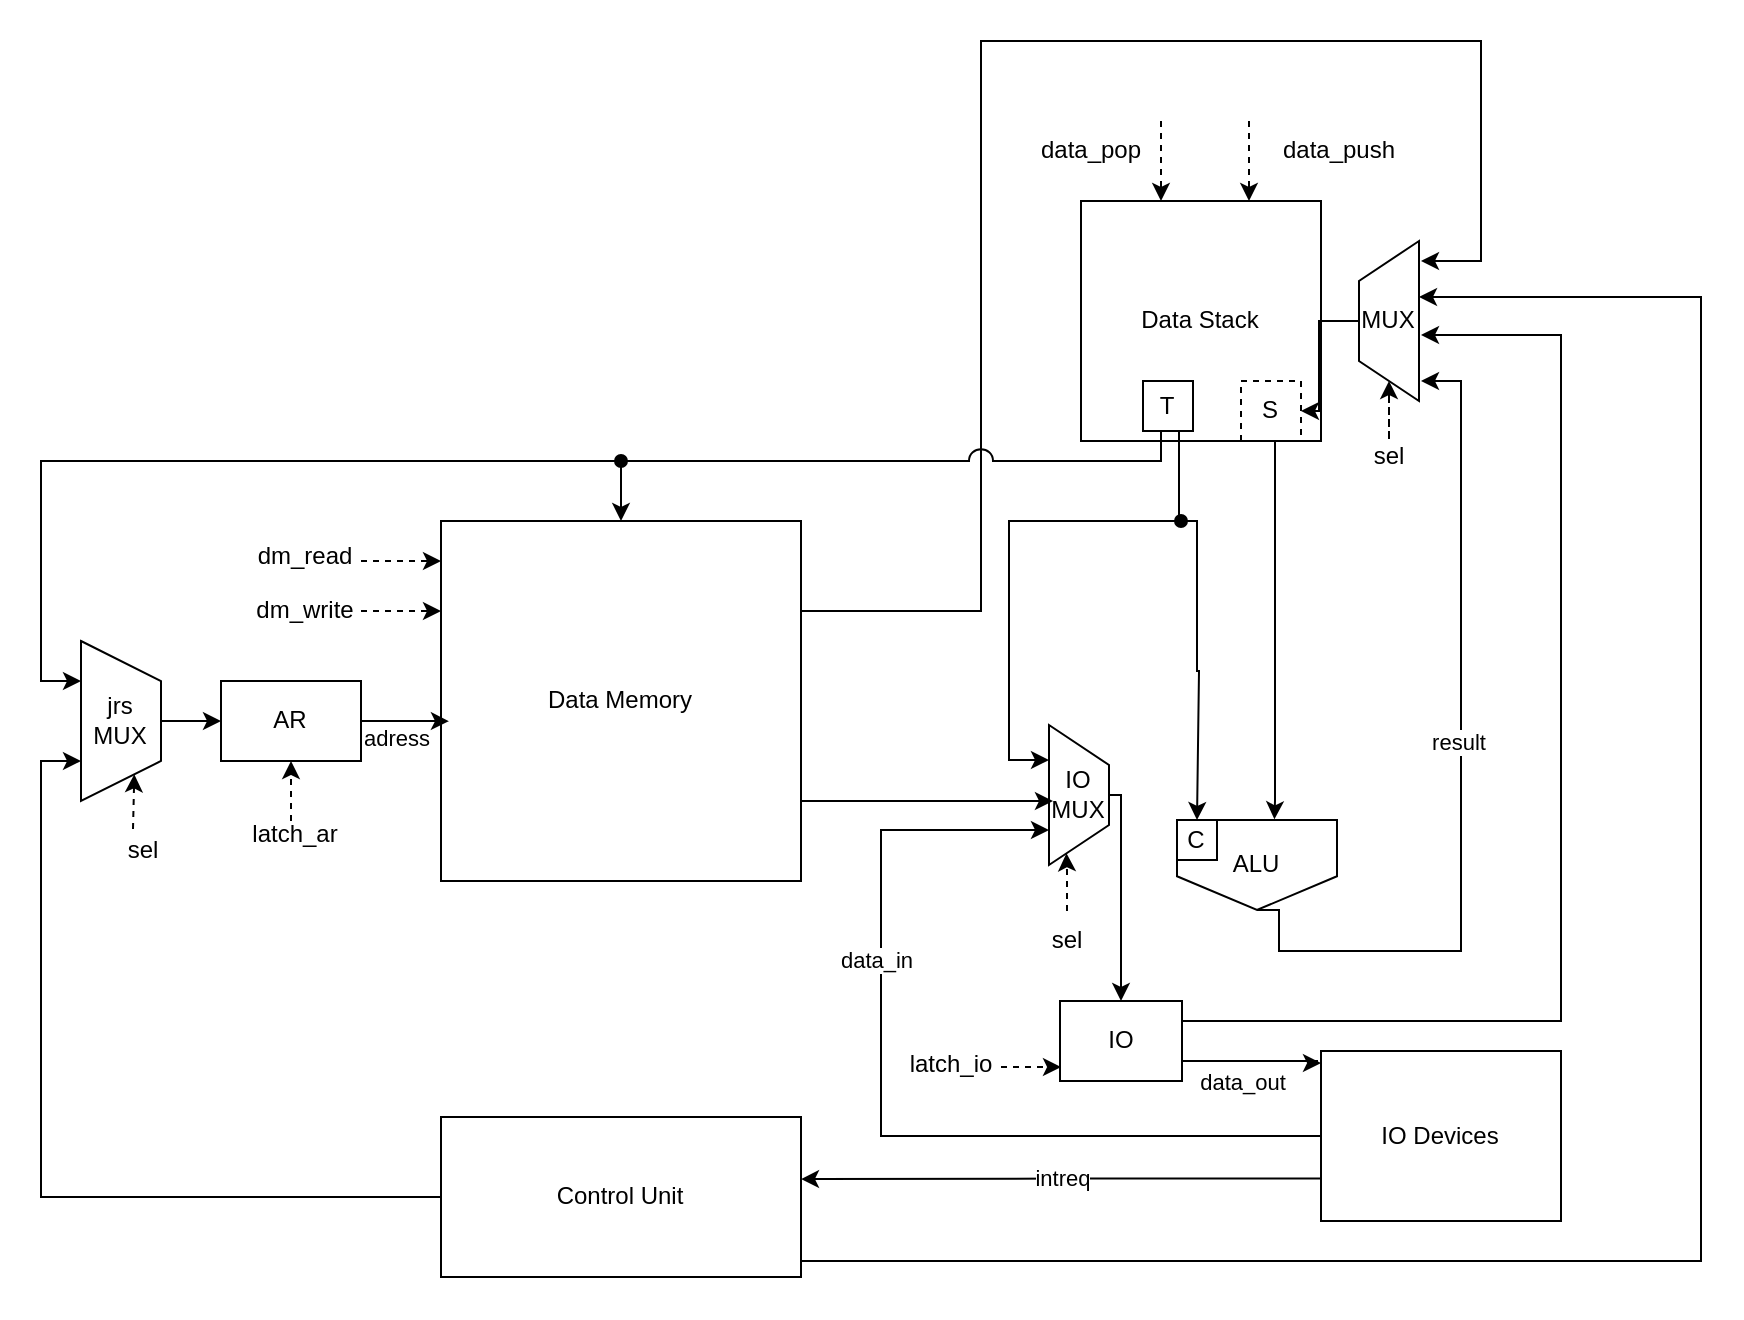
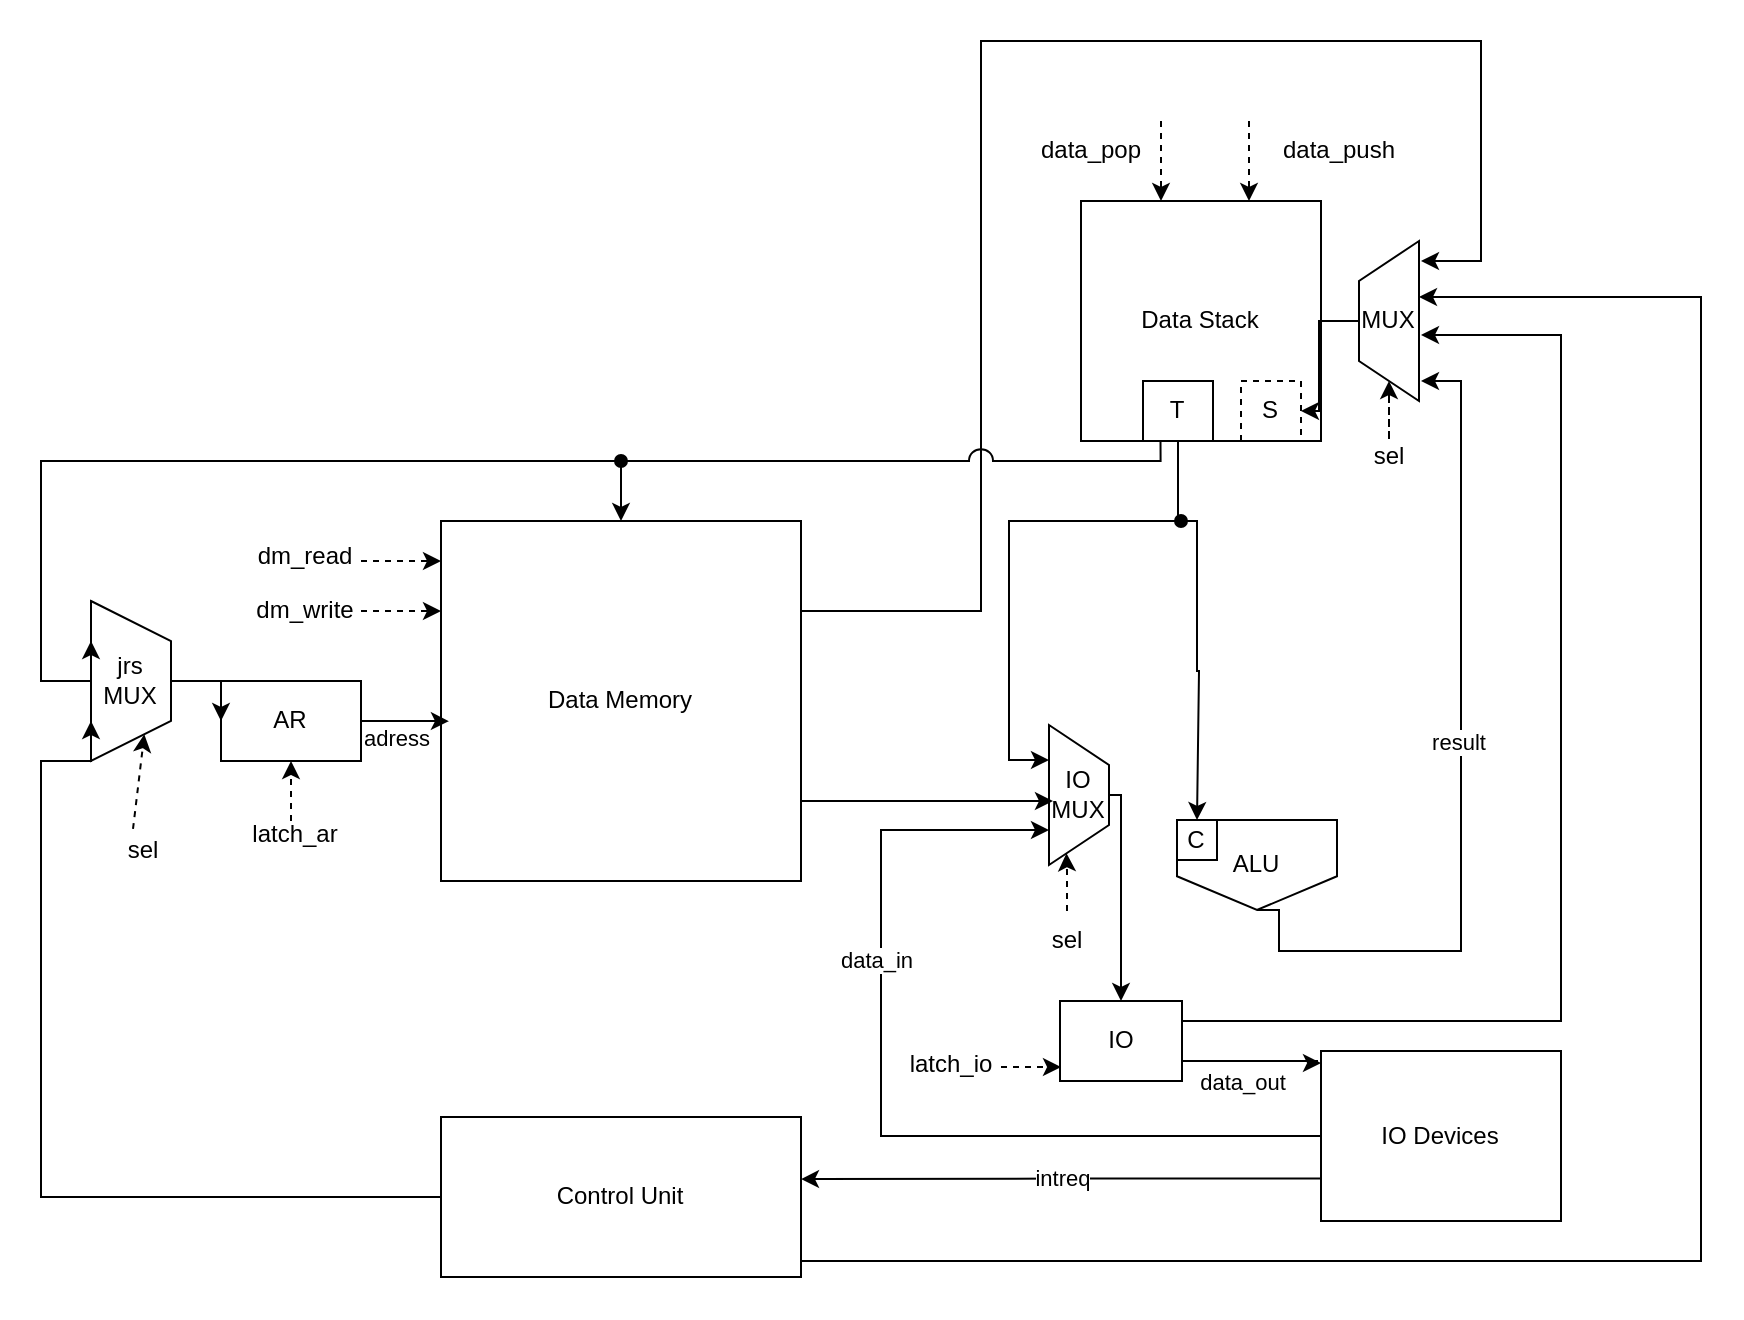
(1168, 406) -> (1178, 411)
(1275, 622) -> none
(121, 721) -> (131, 681)
